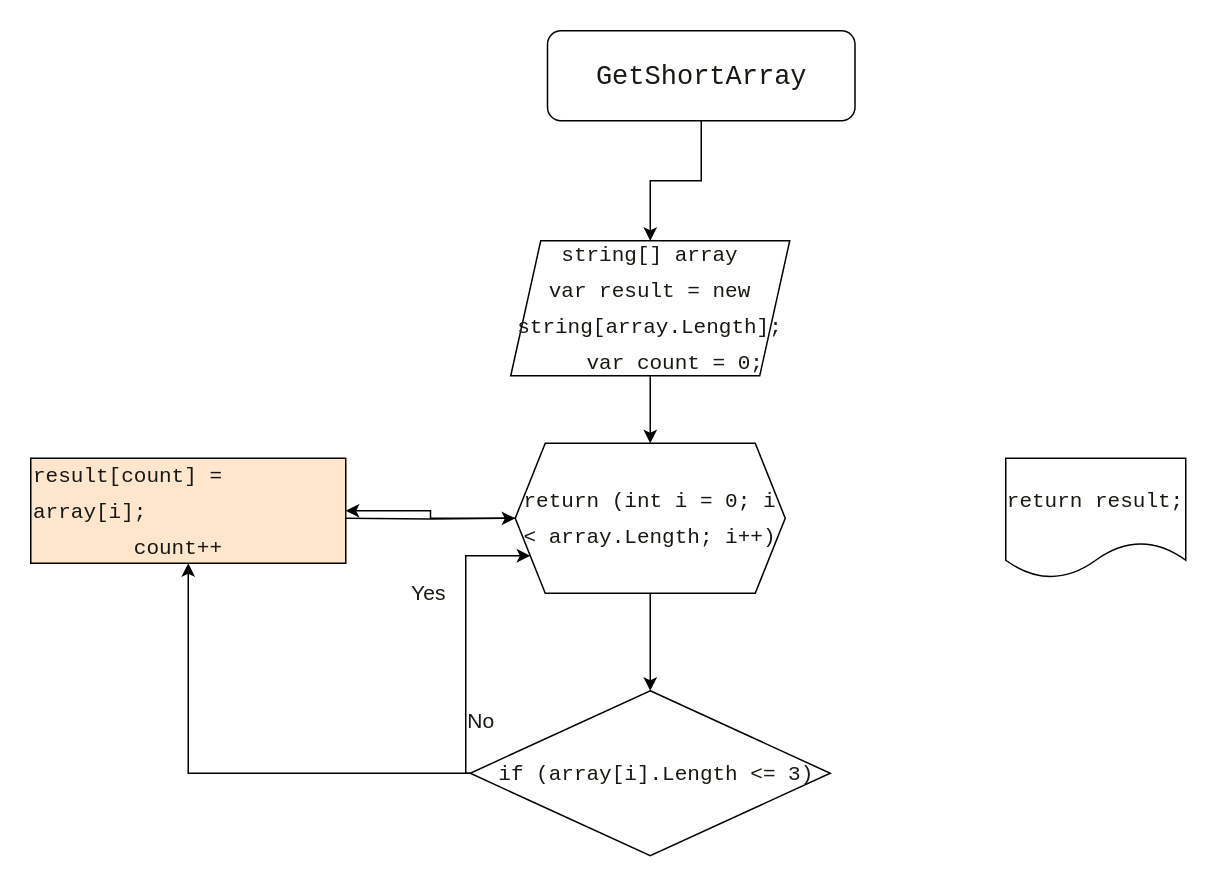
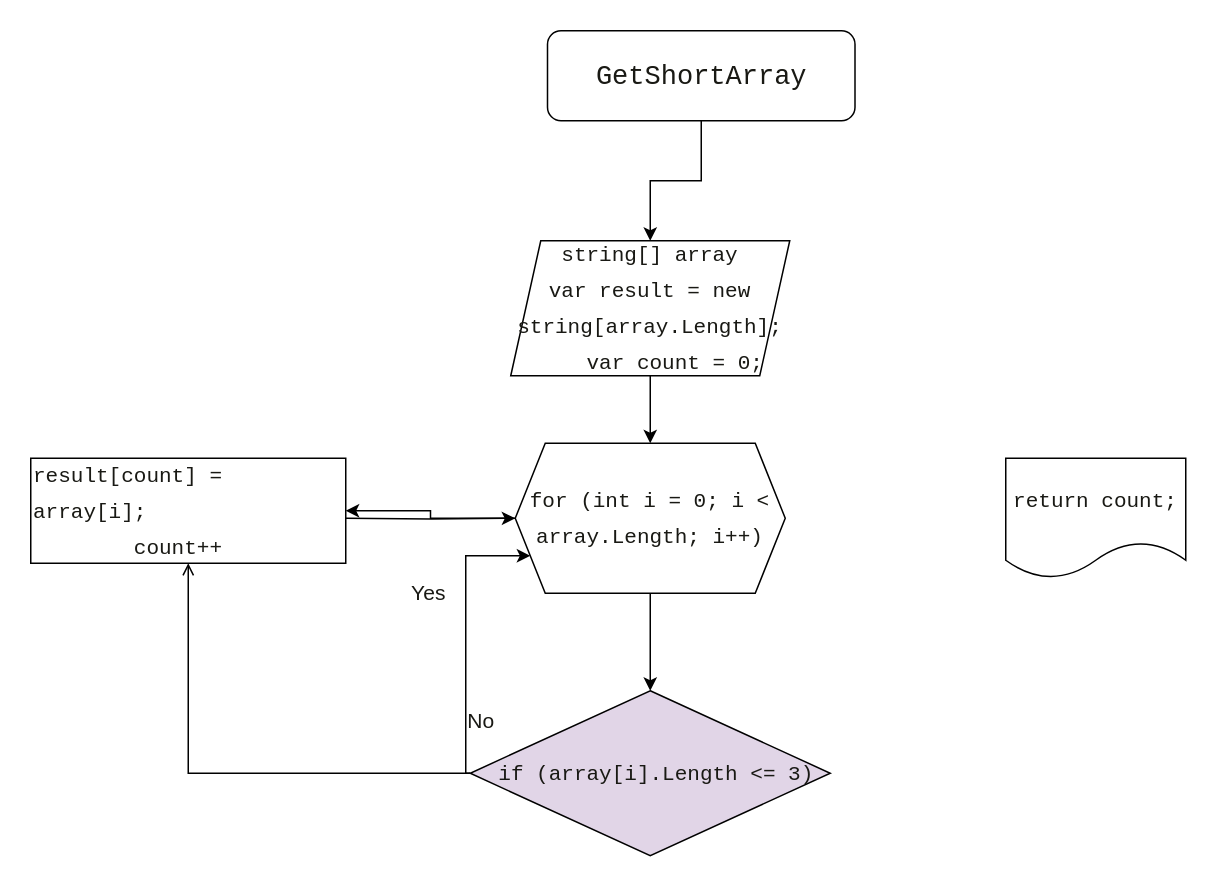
(1096, 500) -> (1096, 500)
(188, 511) -> (188, 511)
(650, 518) -> (650, 518)
(188, 575) -> (188, 572)
(650, 773) -> (650, 773)
